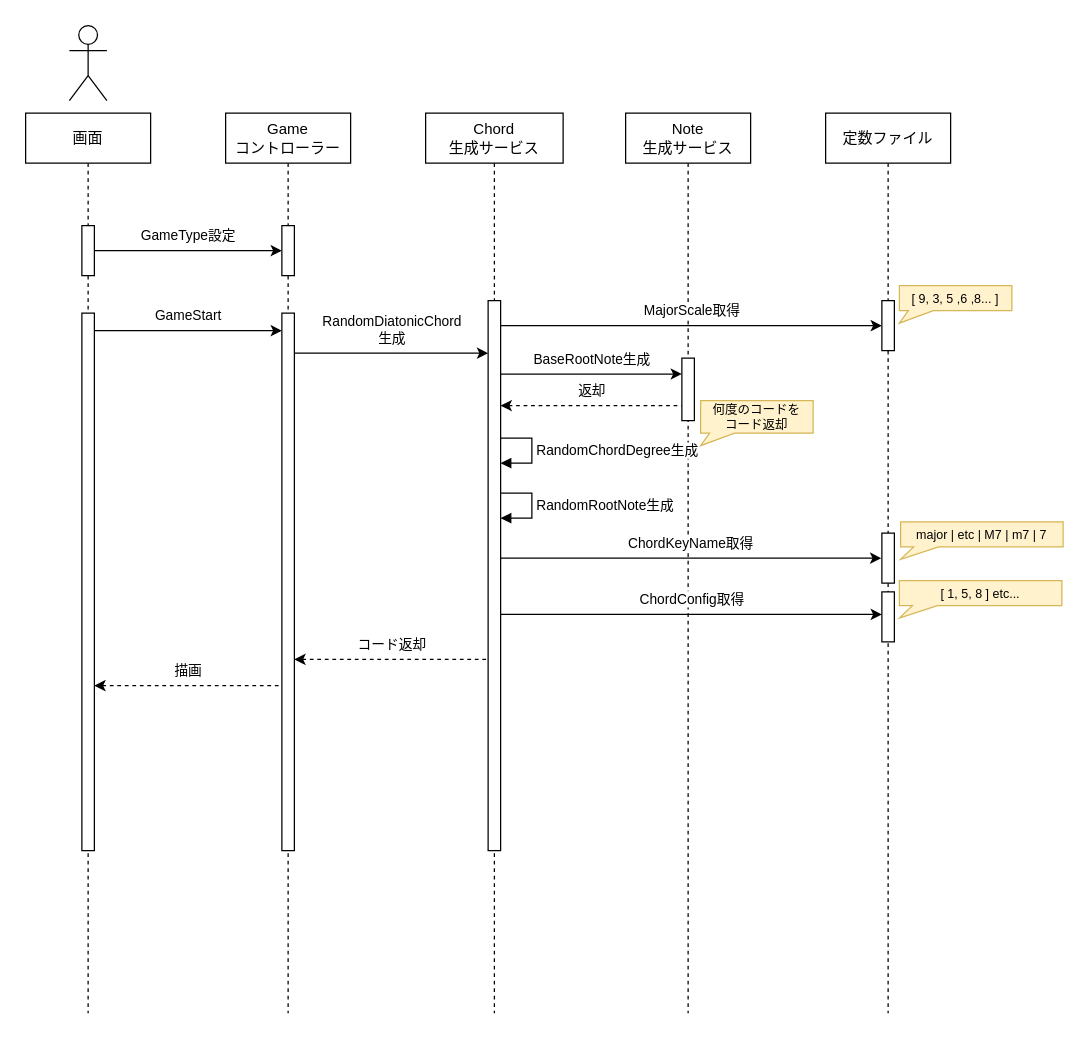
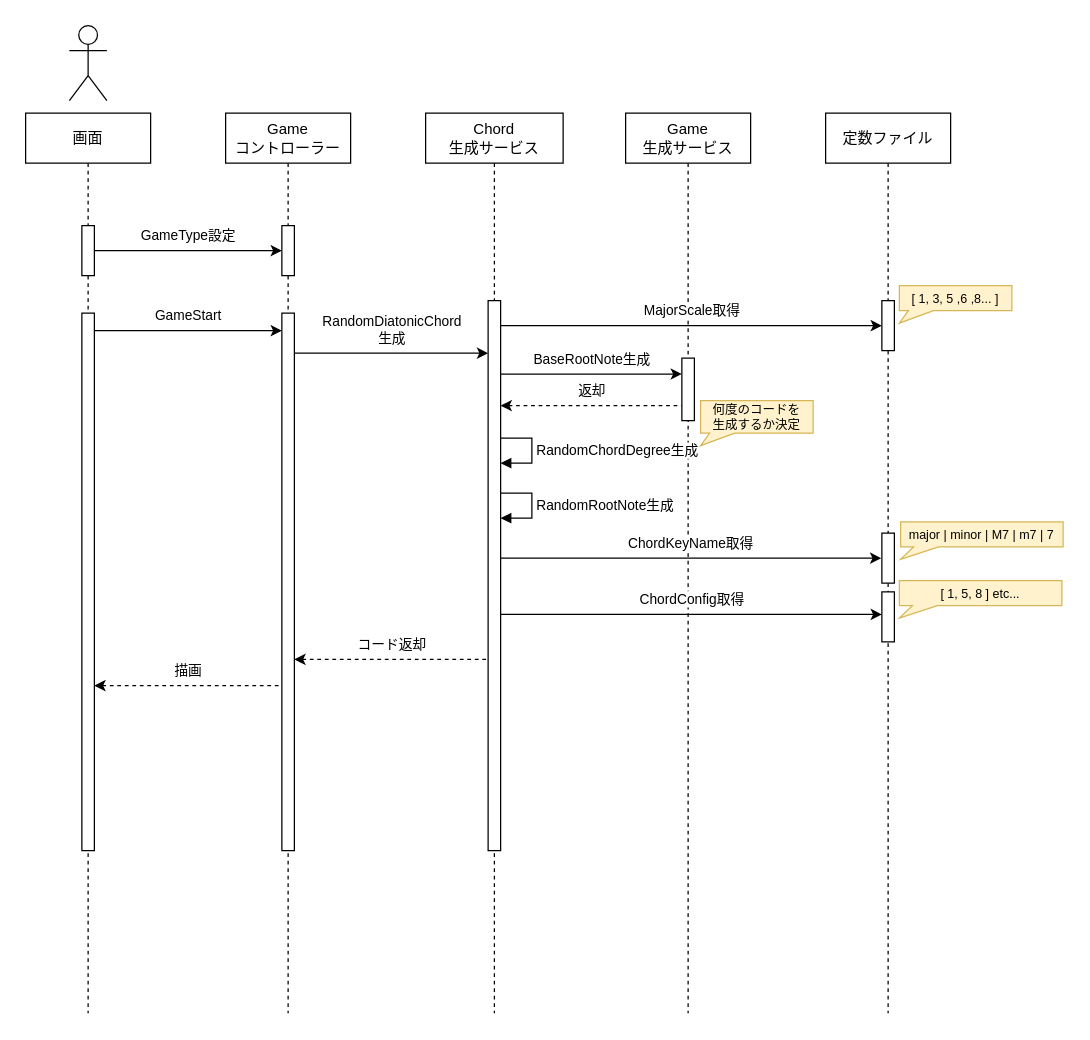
(688, 138) -> (688, 138)
(956, 298) -> (956, 298)
(757, 417) -> (757, 417)
(982, 534) -> (982, 534)
